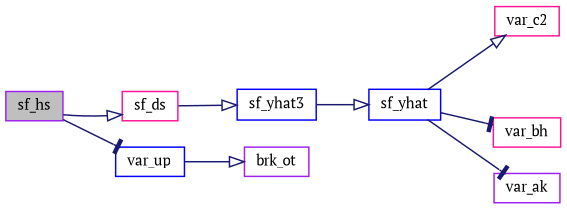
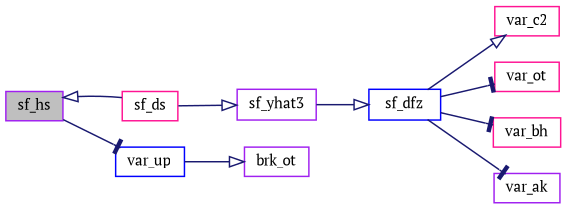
none -> (527, 77)
(277, 105) -> (277, 105)
(405, 105) -> (405, 105)
(85, 116) -> (100, 96)
